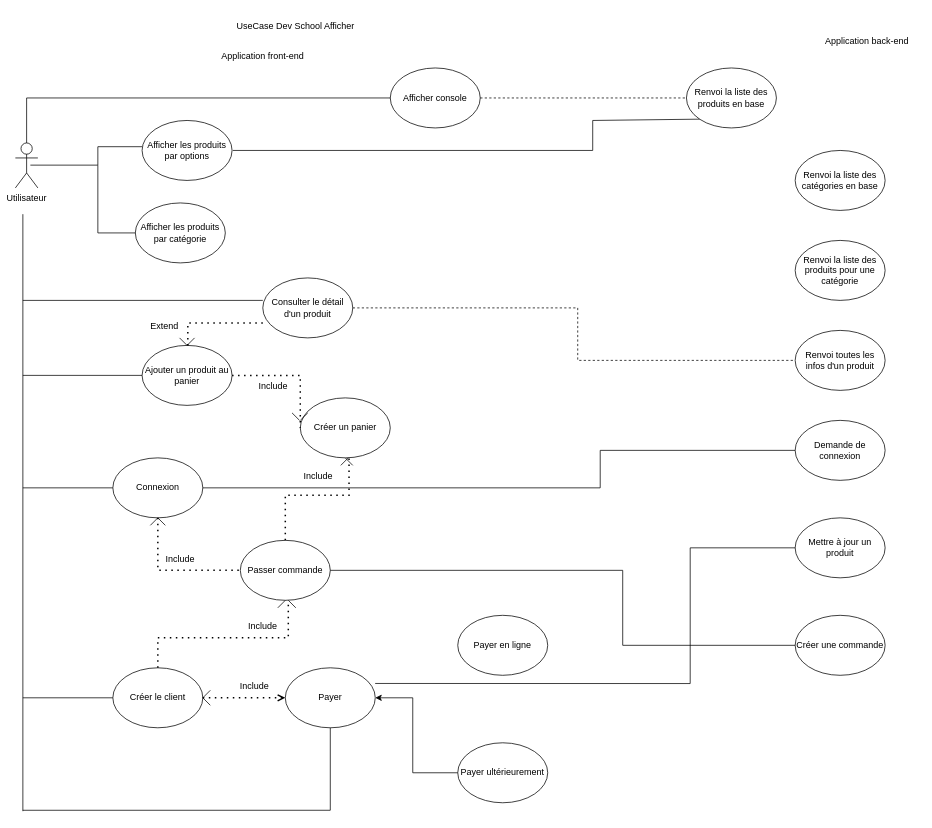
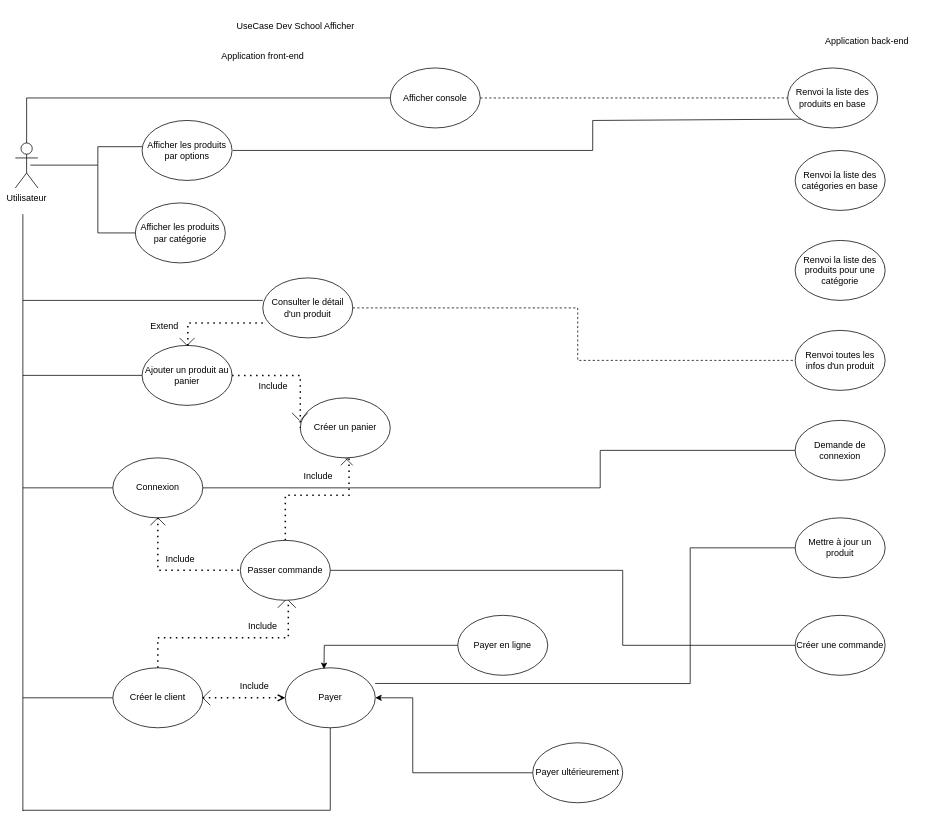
(732, 98) -> (833, 98)
none -> (383, 645)
(503, 773) -> (578, 773)
